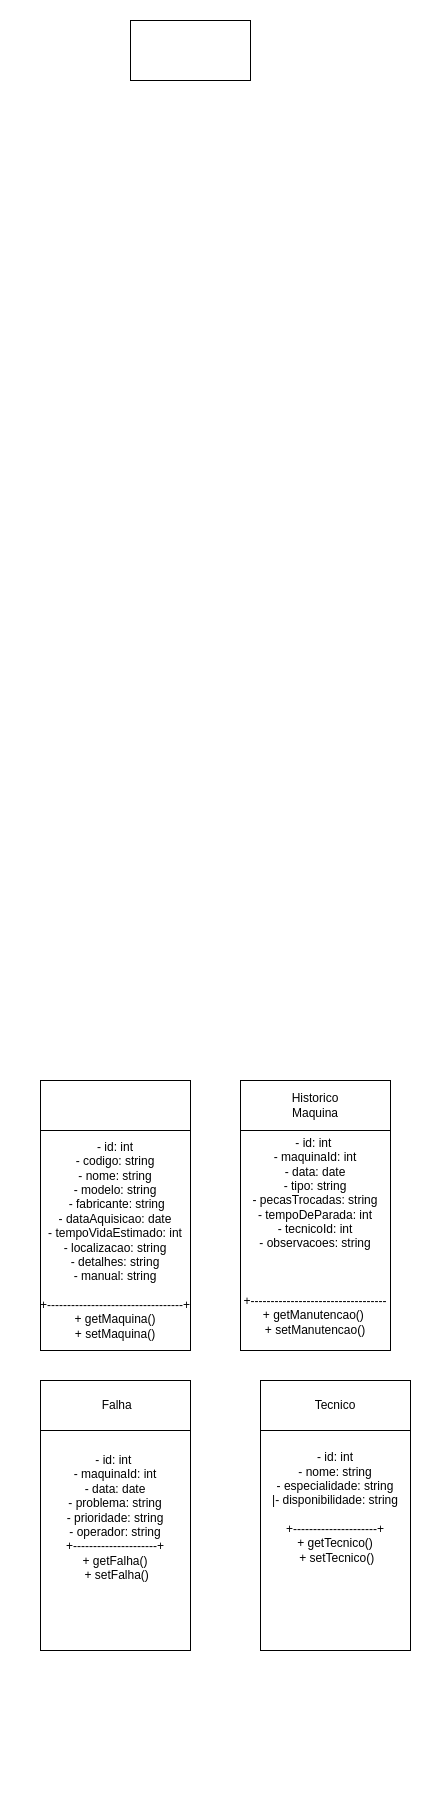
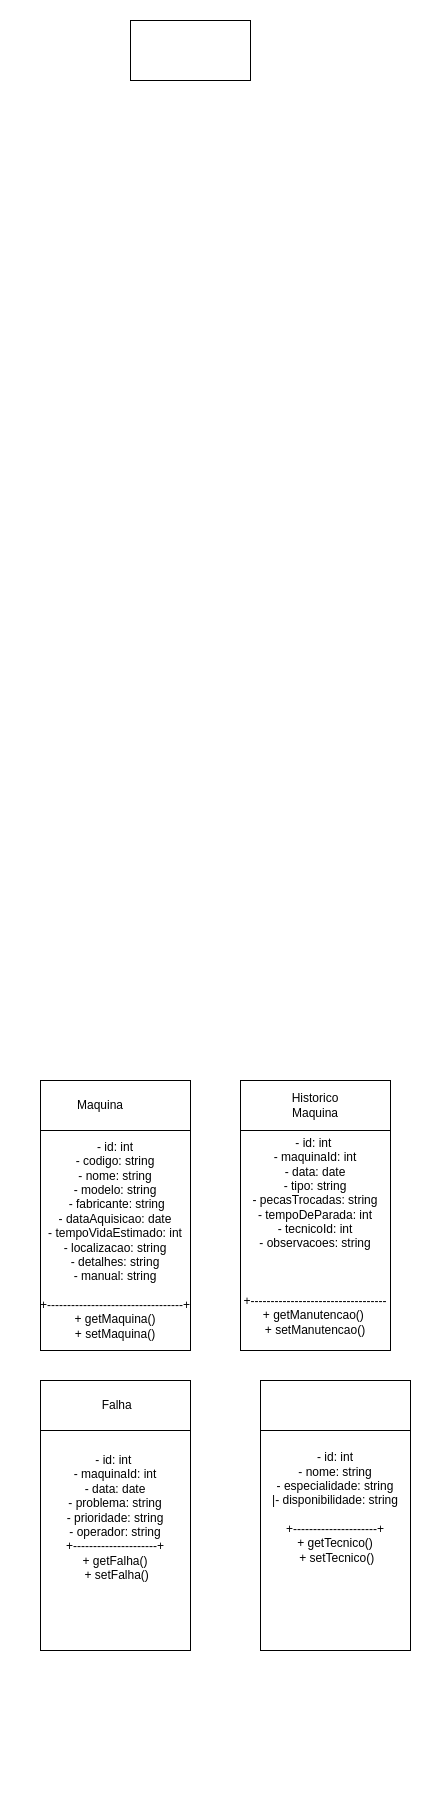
none -> (101, 1106)
(336, 1406) -> none
